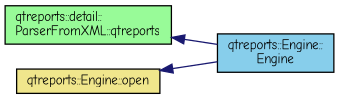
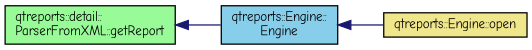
(88, 25) -> (90, 25)
(195, 65) -> (367, 25)
